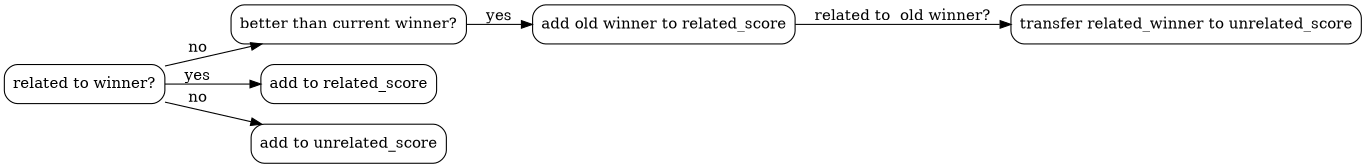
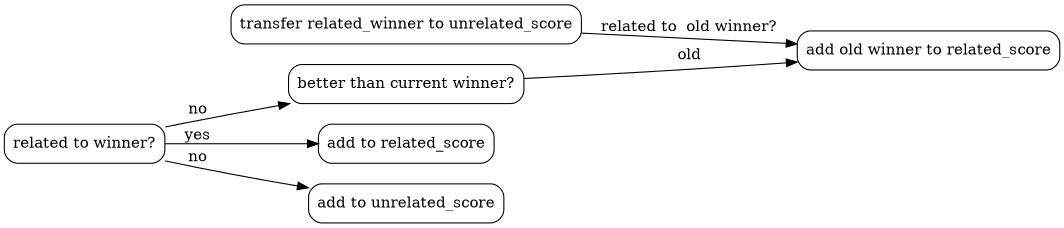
(500, 16) -> (689, 55)
(897, 24) -> (684, 38)
